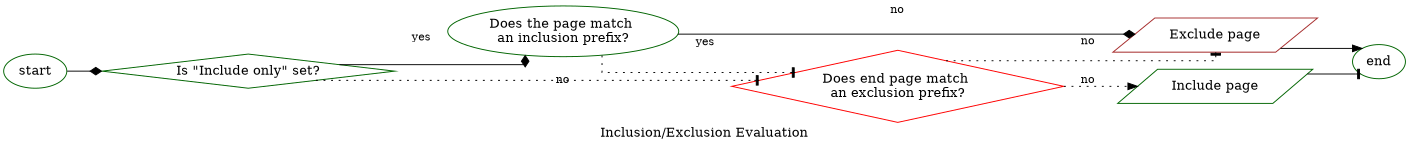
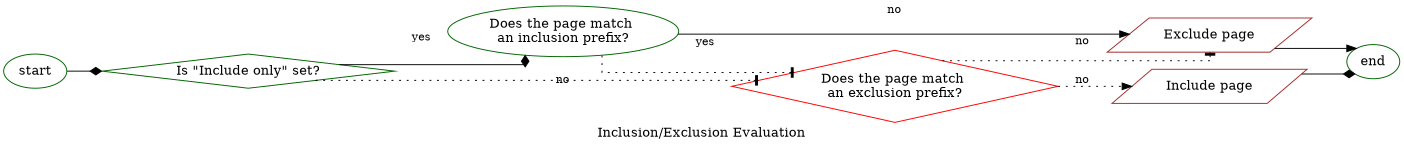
(901, 34) -> (899, 34)
(1332, 74) -> (1323, 74)
(898, 86) -> (895, 86)
(1215, 86) -> (1210, 86)
